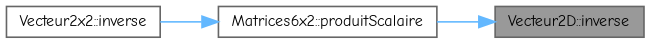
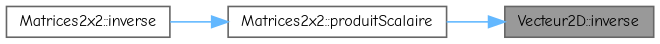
(83, 22) -> (88, 22)
(328, 22) -> (337, 22)
